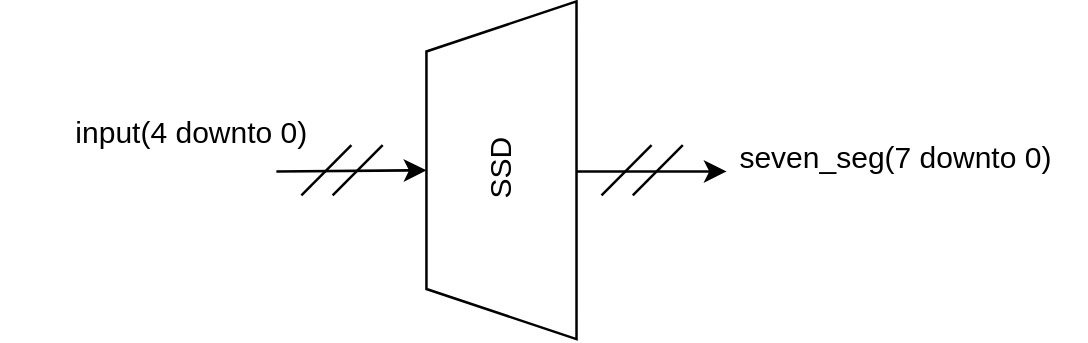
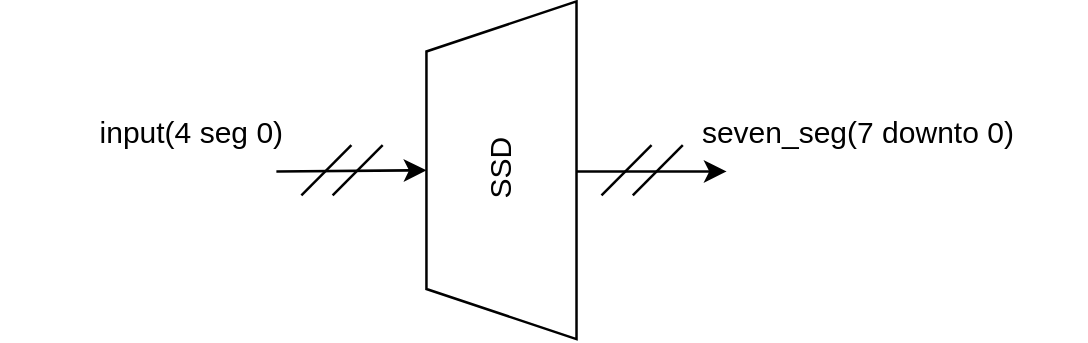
(193, 134) -> (193, 134)
(895, 158) -> (858, 133)
